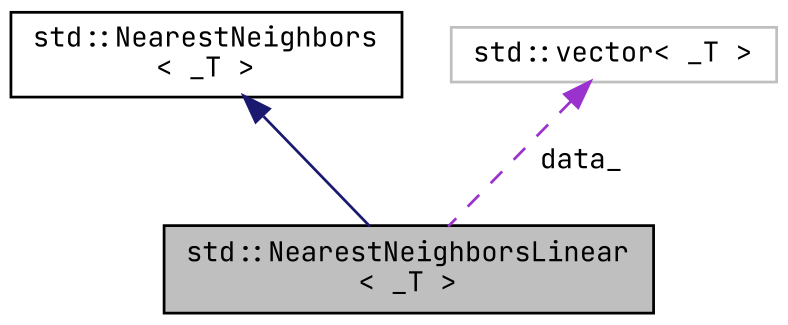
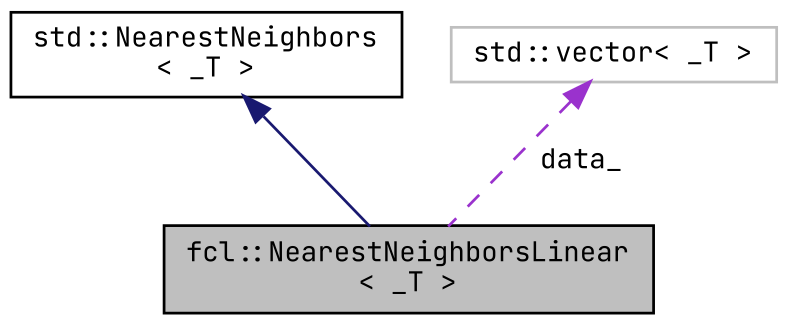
(409, 269) -> (409, 269)
